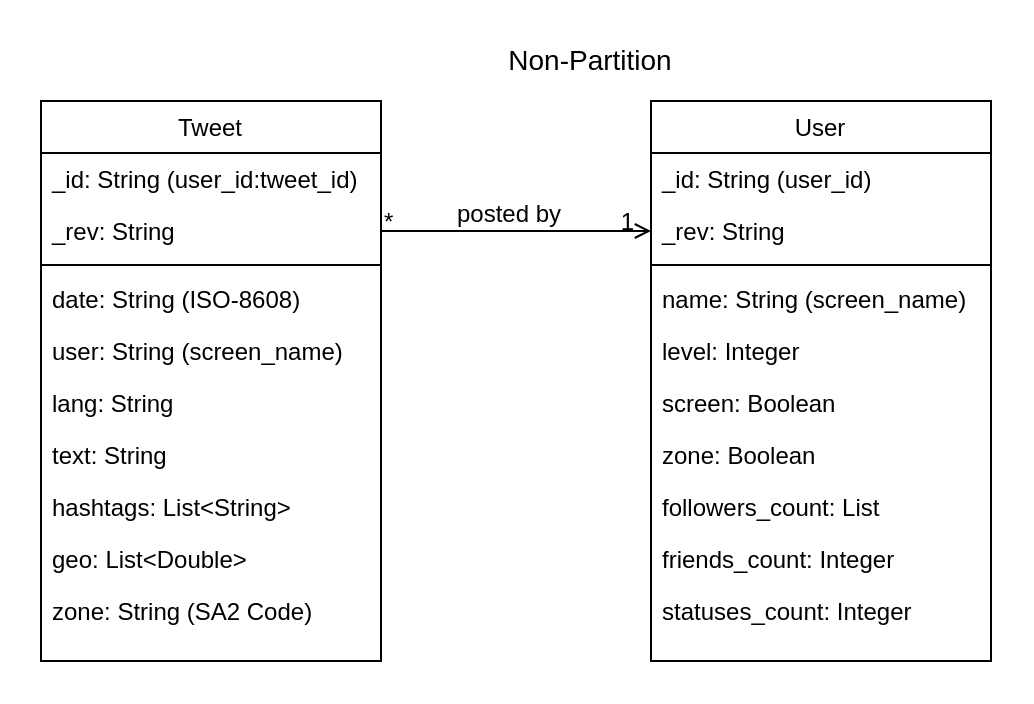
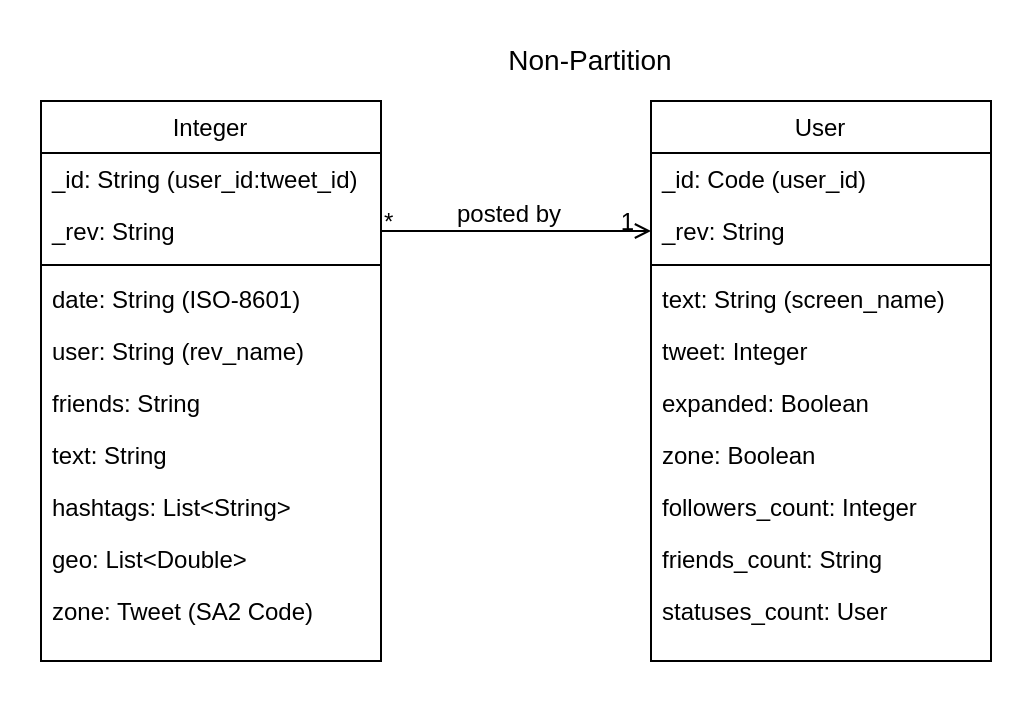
(210, 128) -> (210, 128)
(784, 180) -> (774, 180)
(194, 300) -> (194, 300)
(824, 300) -> (824, 300)
(214, 352) -> (194, 352)
(744, 352) -> (750, 352)
(120, 404) -> (140, 404)
(753, 404) -> (767, 404)
(788, 508) -> (811, 508)
(800, 560) -> (791, 560)
(191, 612) -> (187, 612)
(810, 612) -> (790, 612)
